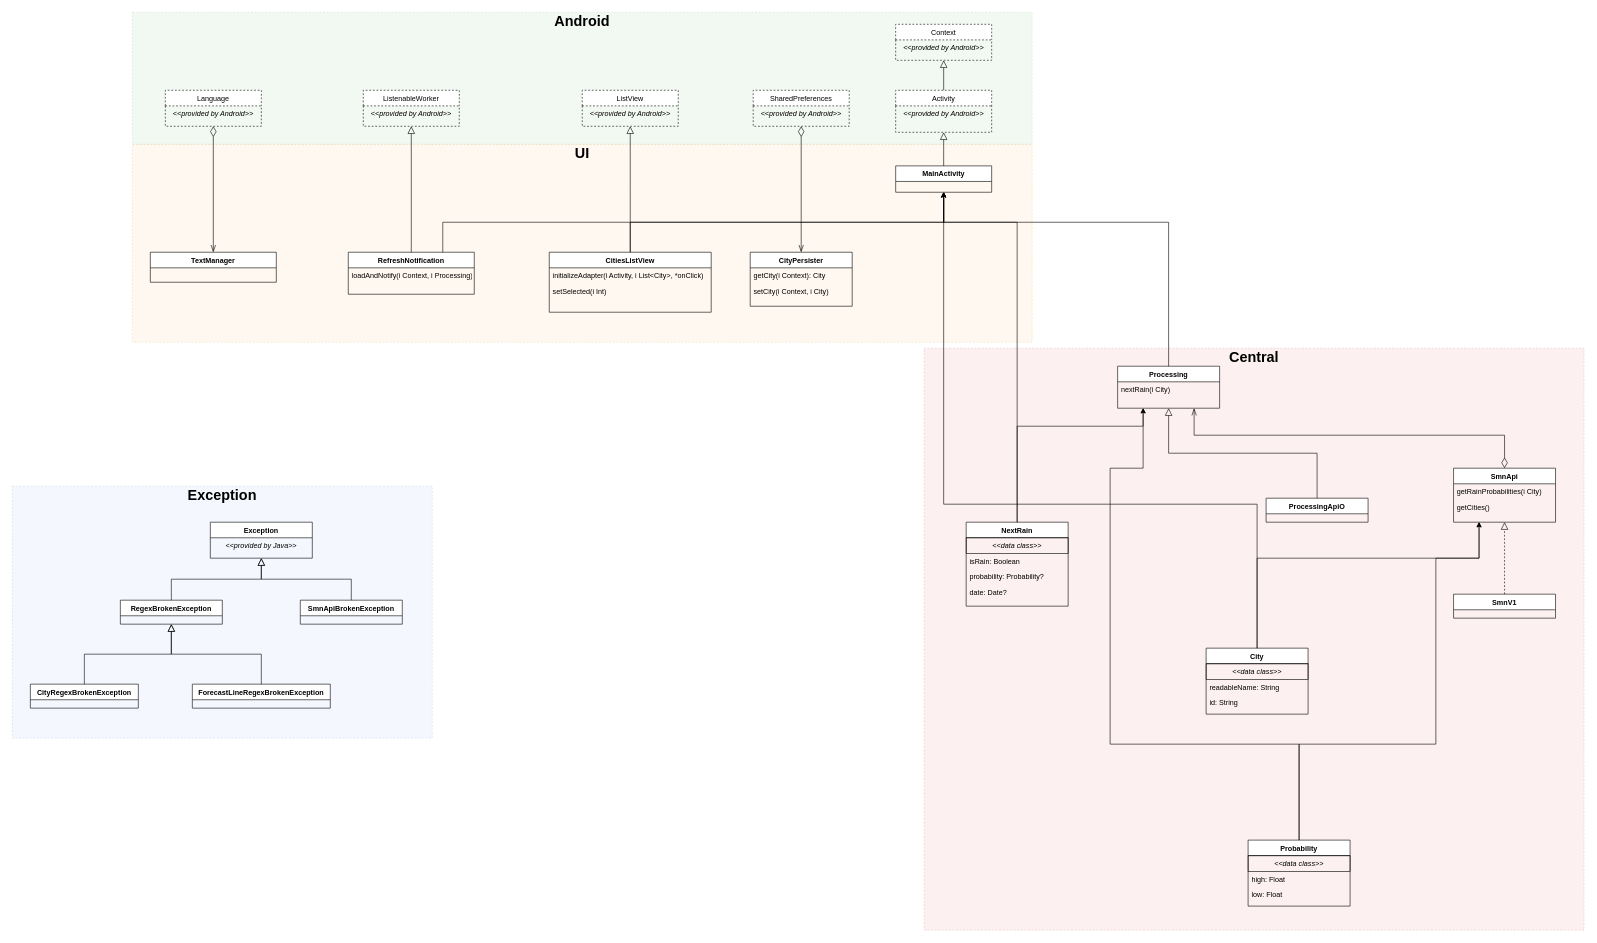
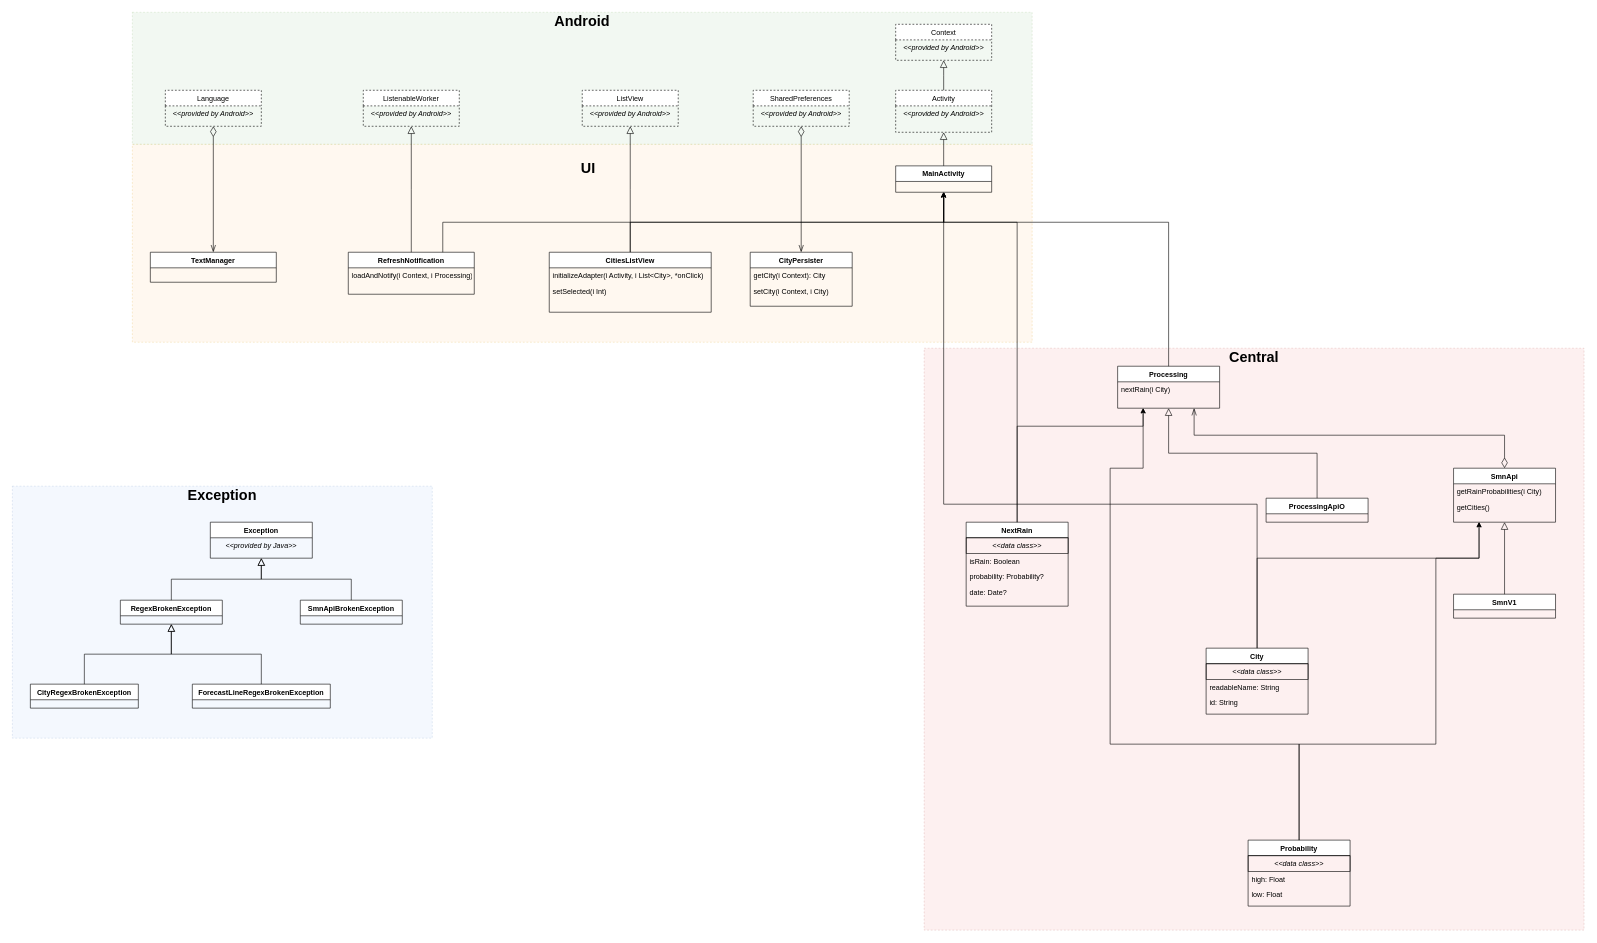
(582, 153) -> (588, 168)
(1505, 562) -> (1505, 562)
